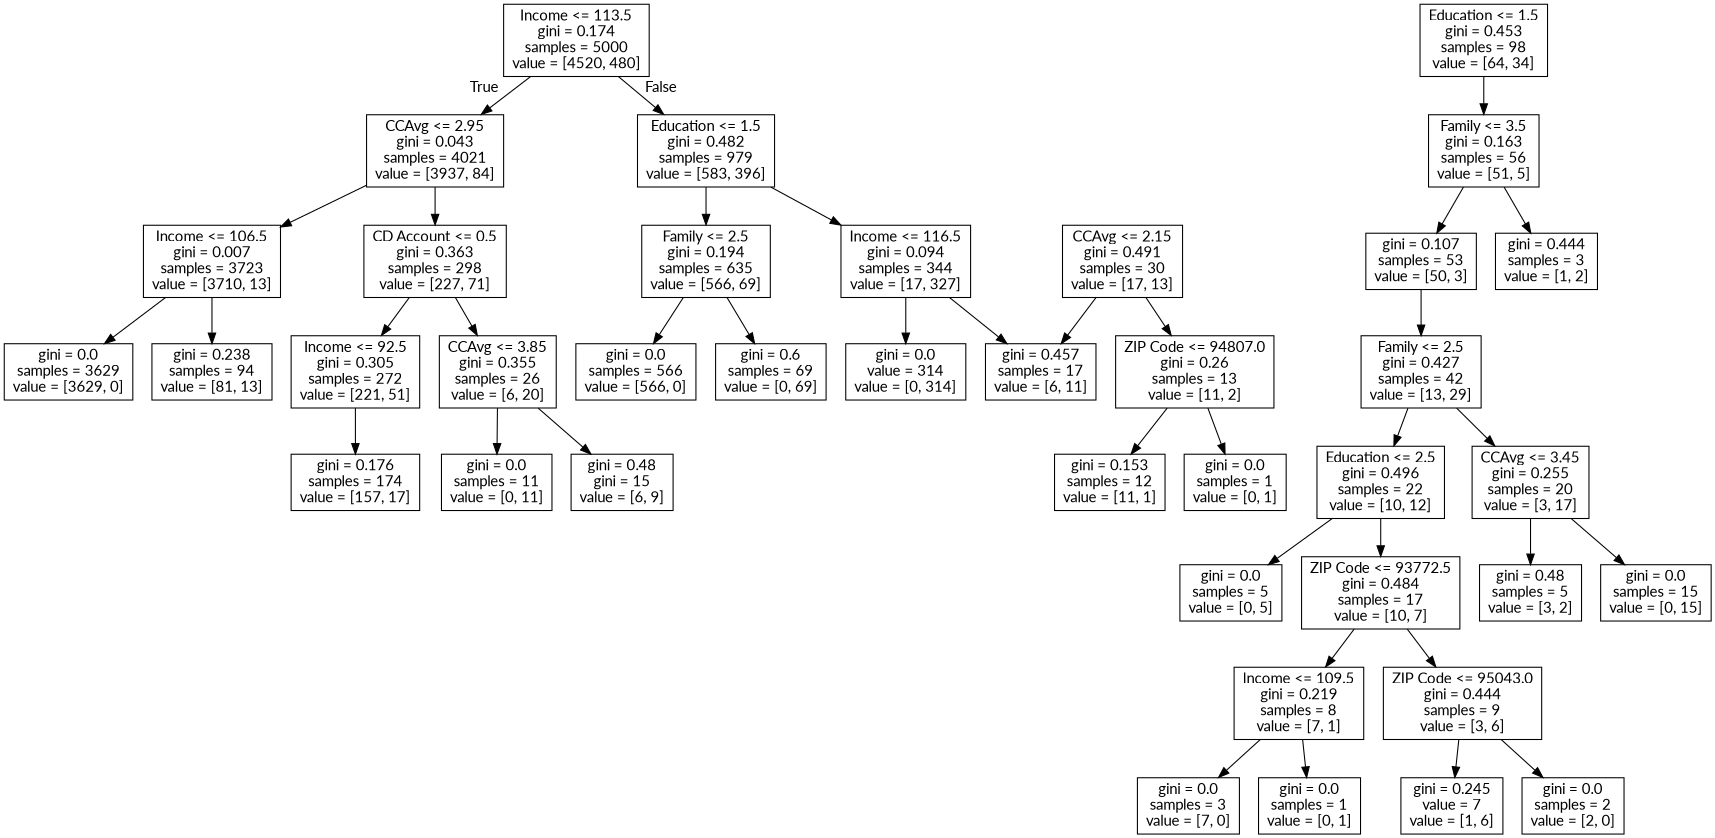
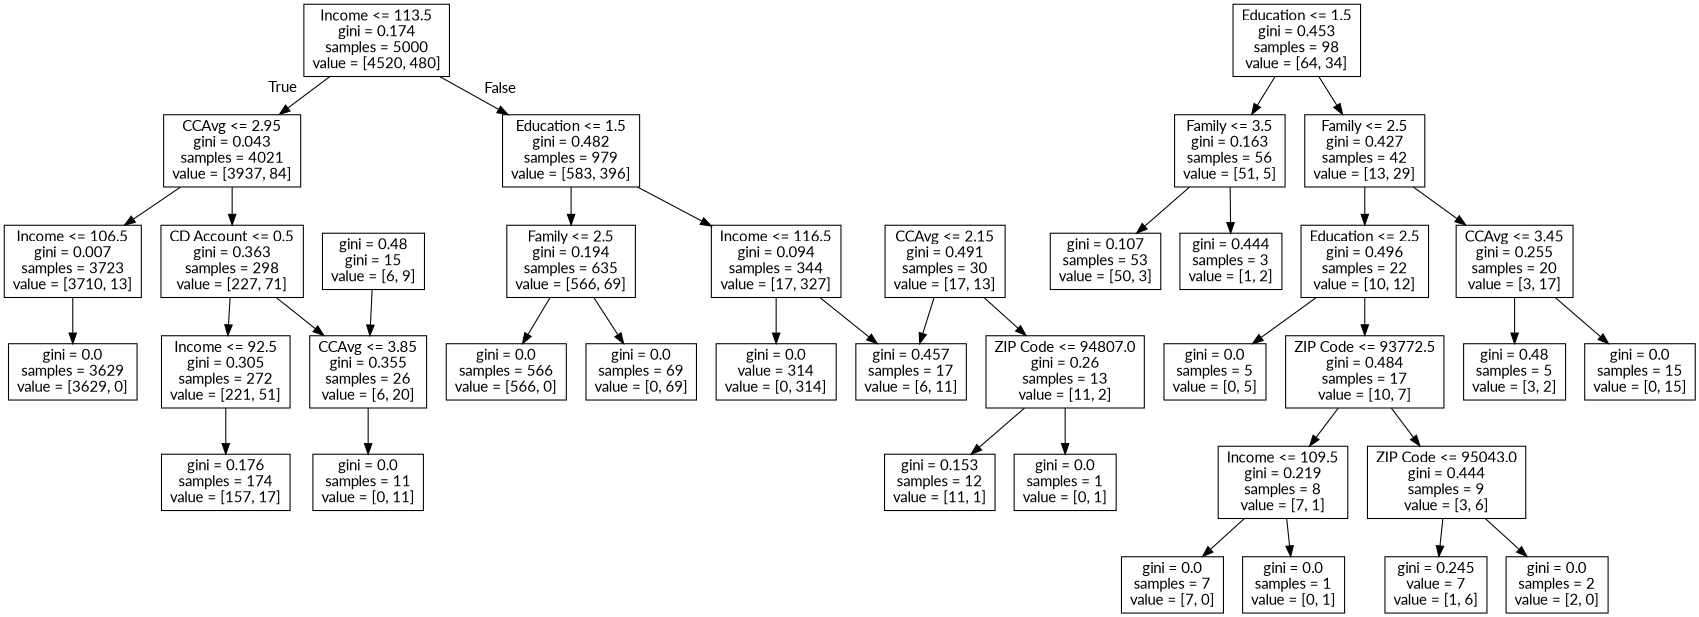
(1421, 307) -> (1328, 91)
(212, 372) -> none
(771, 372) -> (641, 372)
(560, 428) -> (371, 307)
(1188, 806) -> (1172, 585)
